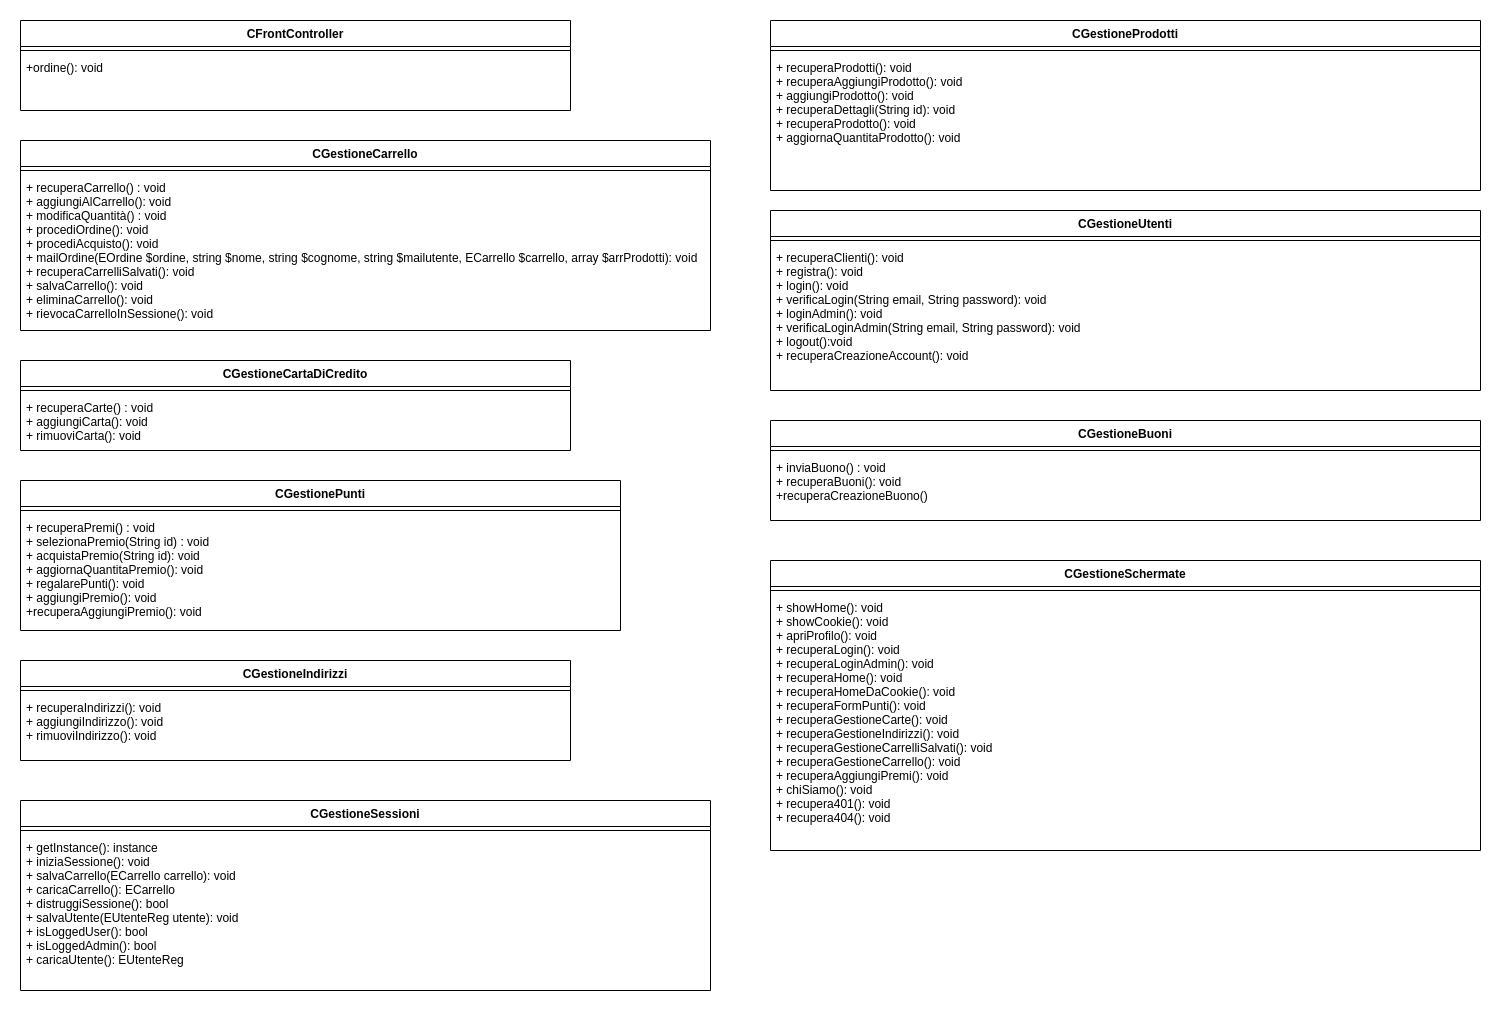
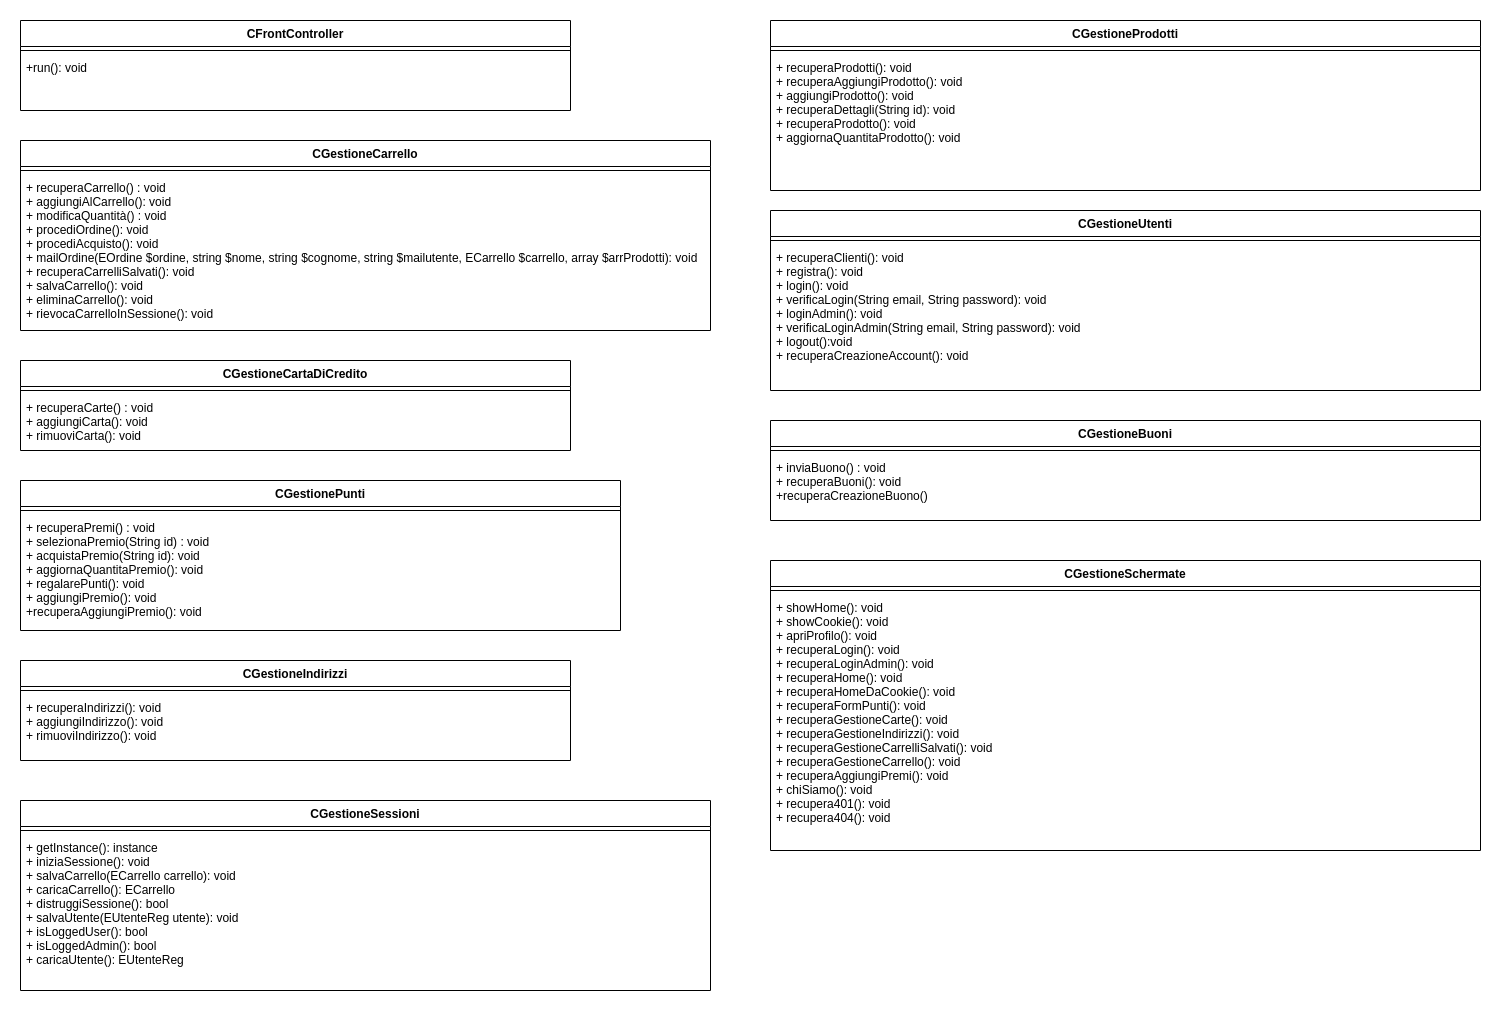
(70, 68) -> (62, 68)
